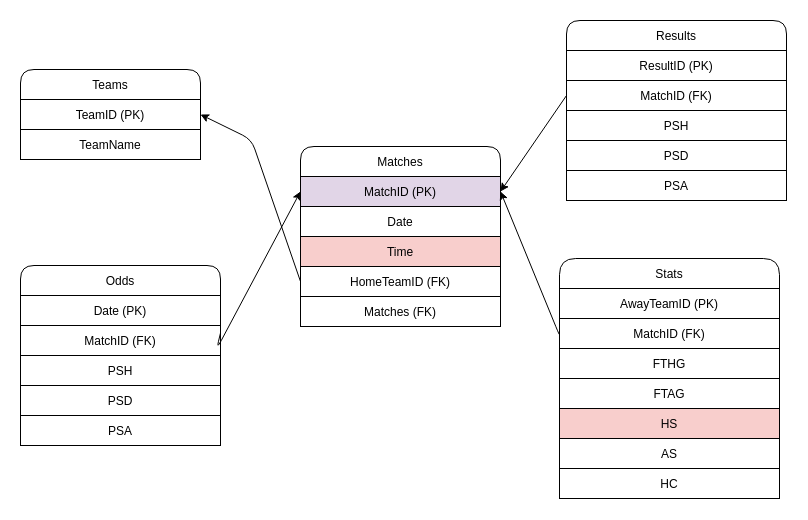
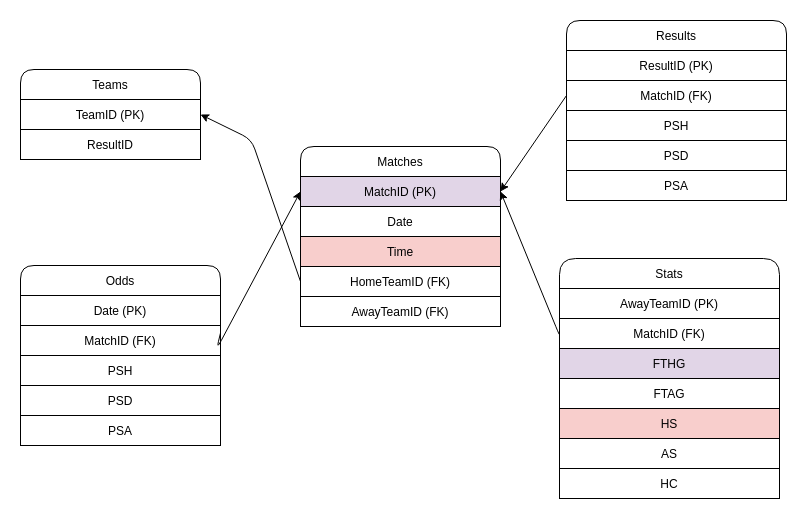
(110, 145) -> (110, 145)
(400, 312) -> (400, 312)
(670, 364) -> (670, 364)
